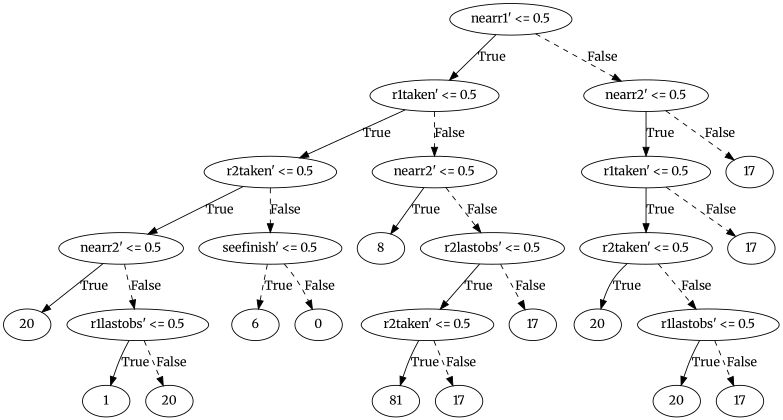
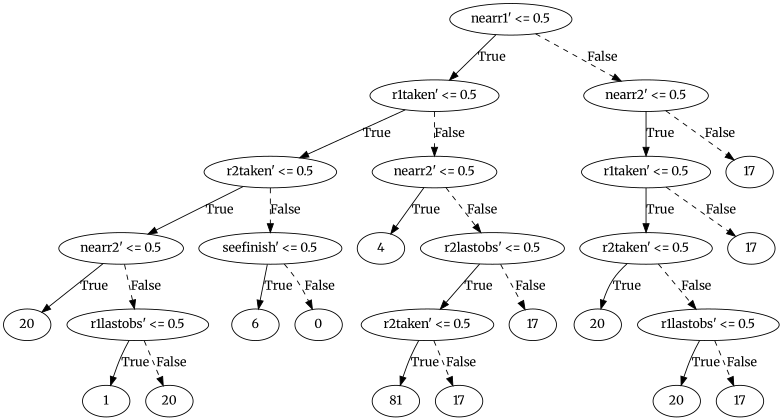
(381, 248) -> (381, 248)
(264, 282) -> (264, 282)
